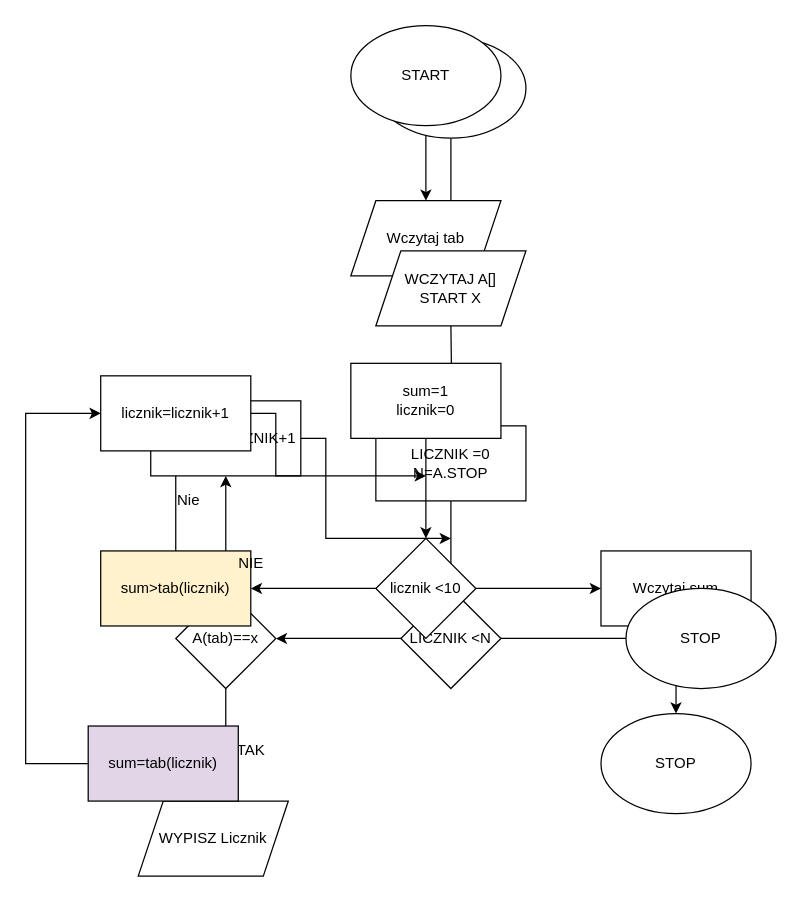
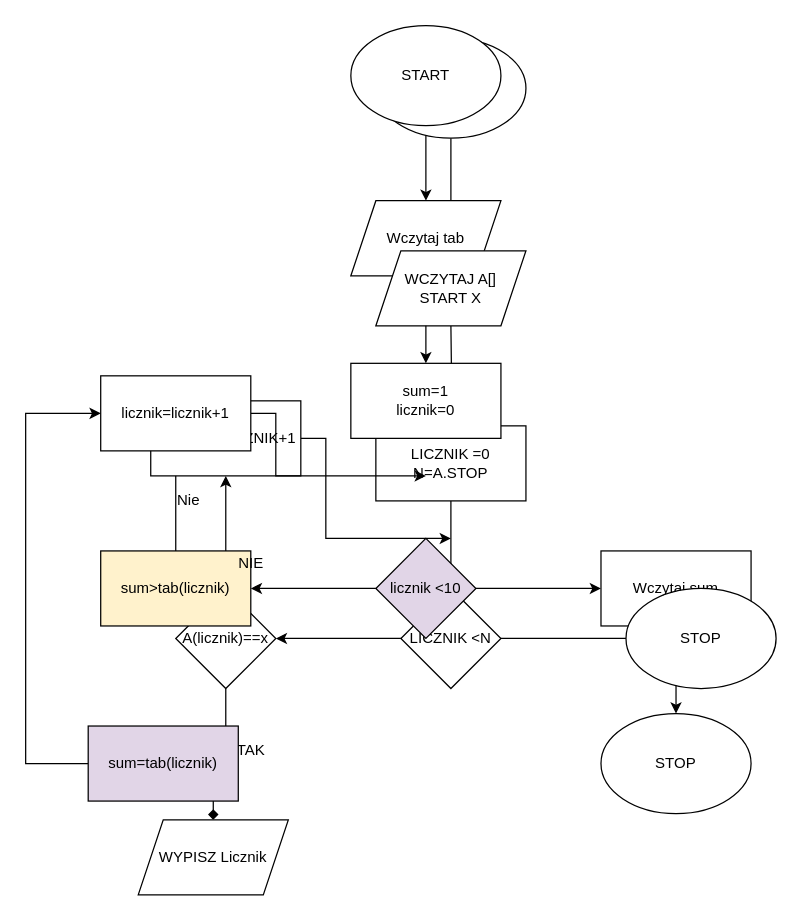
none -> (426, 340)
(426, 484) -> none
(426, 588) -> (426, 588)
(226, 638) -> (226, 638)
(213, 838) -> (213, 857)
